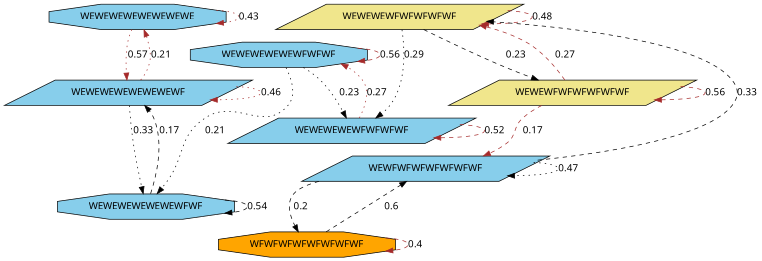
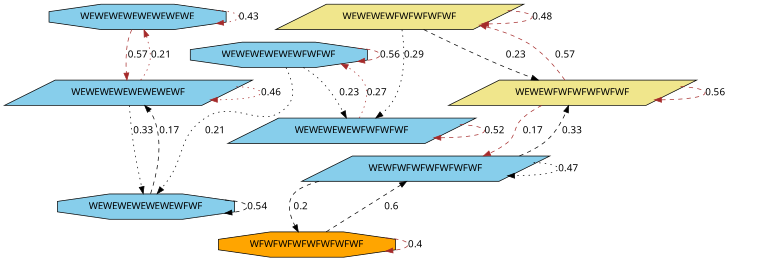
(127, 51) -> (127, 51)
(565, 55) -> (565, 55)
(726, 75) -> (548, 139)
